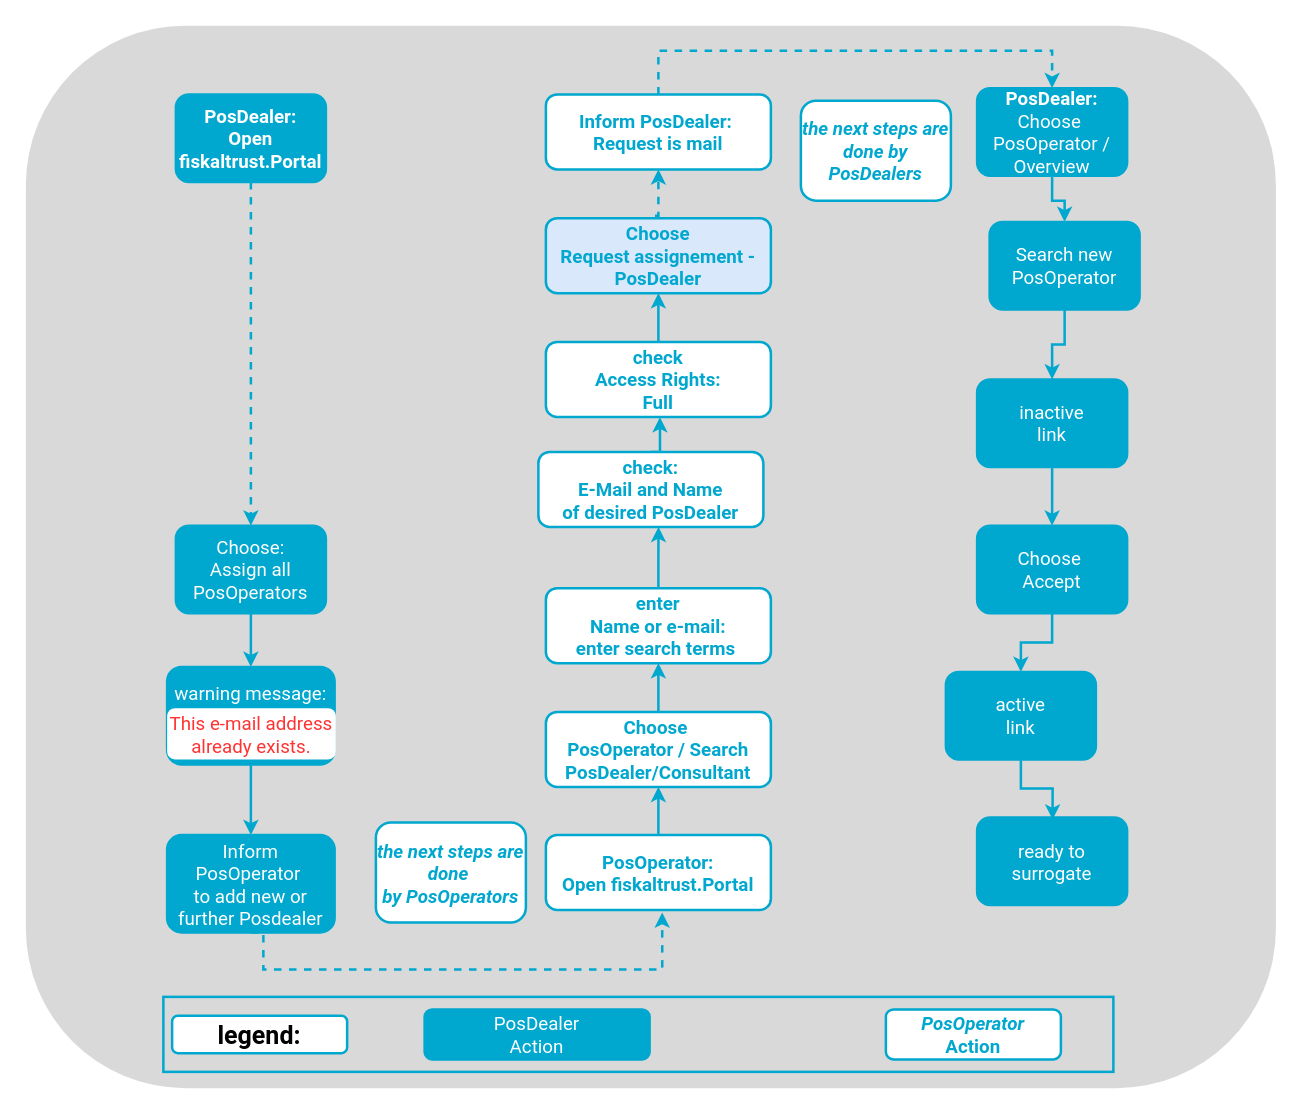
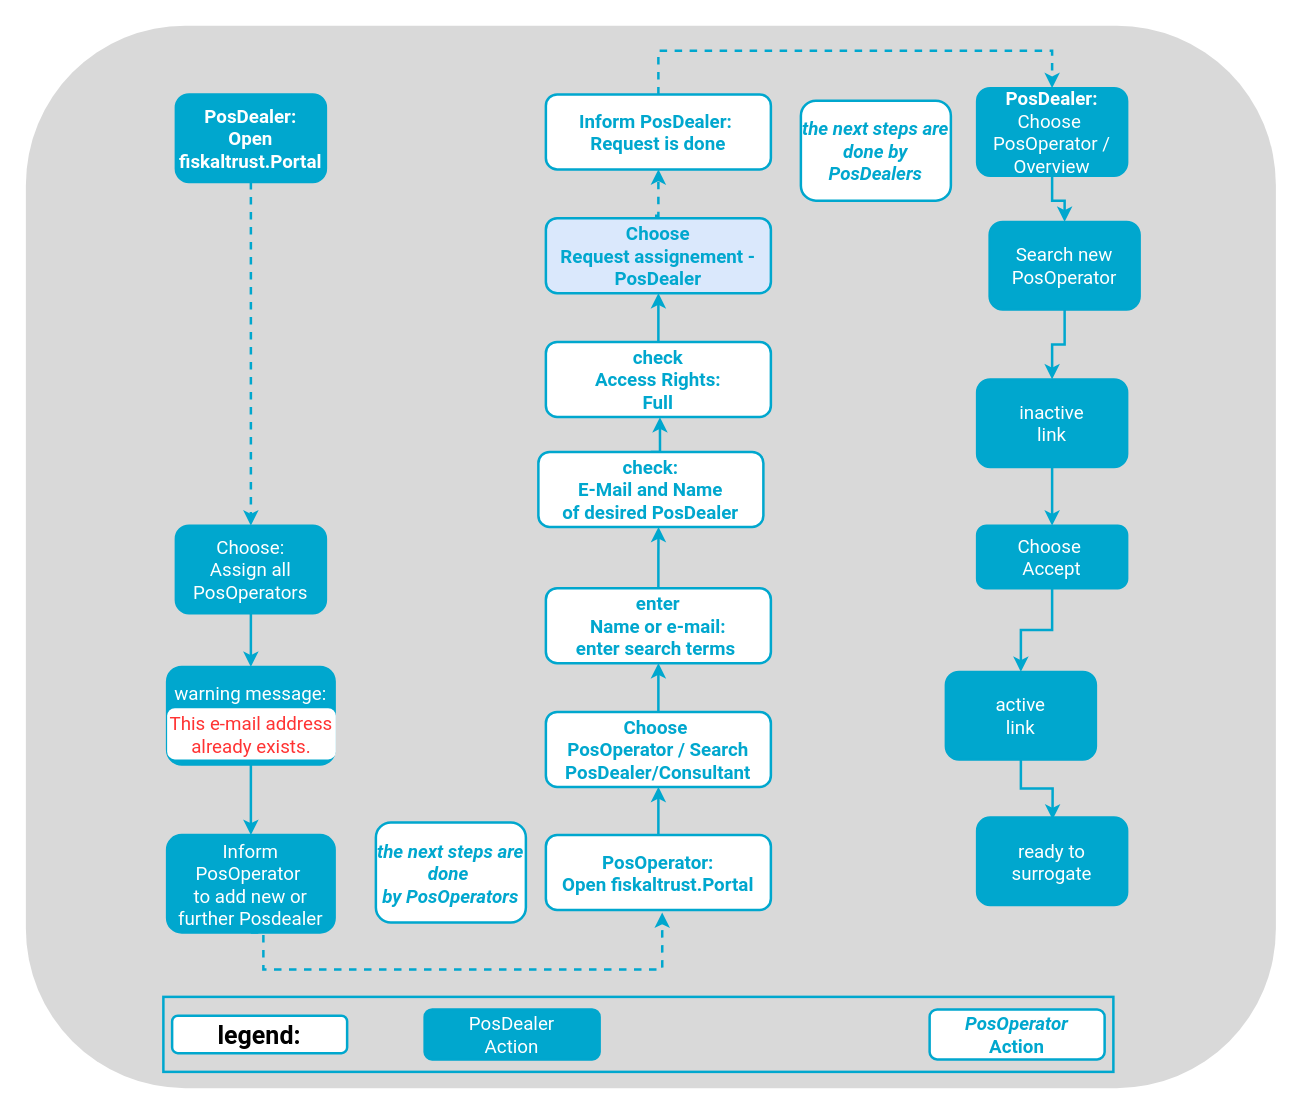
(658, 132) -> (658, 132)
(1052, 569) -> (1052, 557)
(537, 1034) -> (512, 1034)
(973, 1034) -> (1017, 1034)
